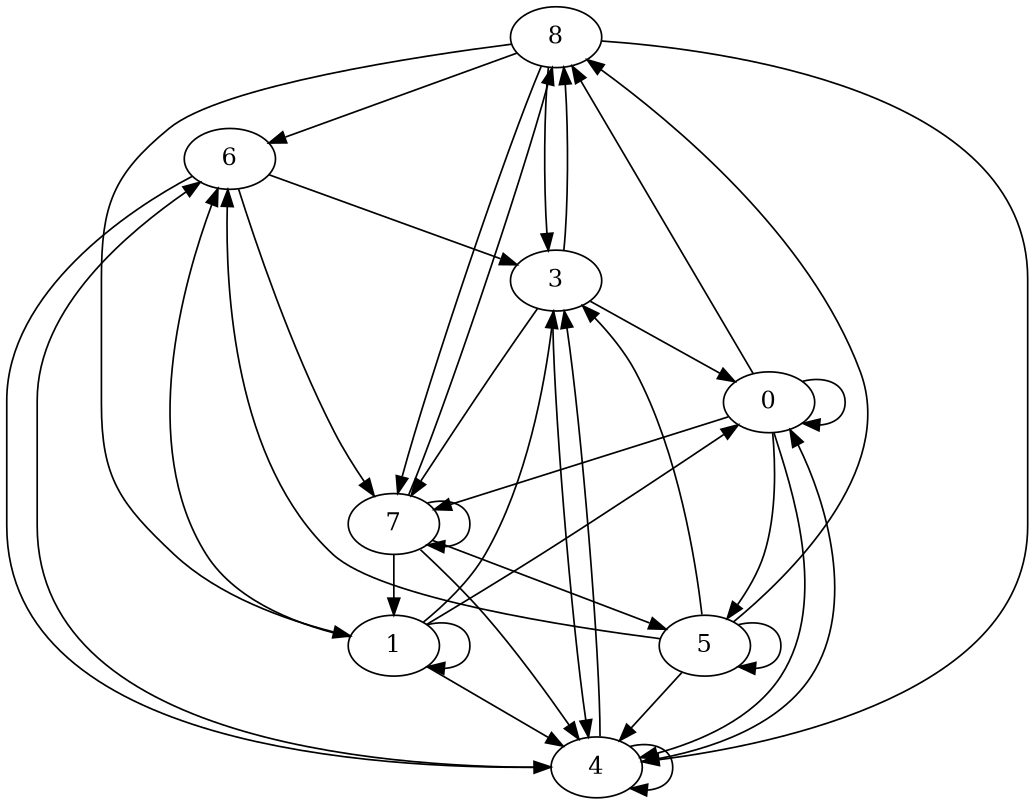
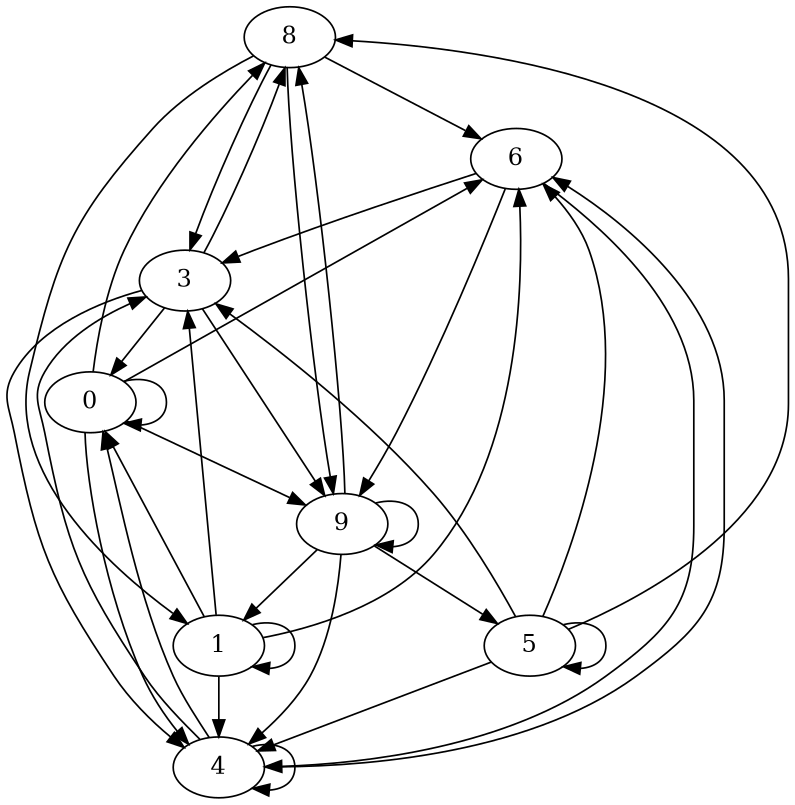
(1028, 373) -> none
(771, 523) -> (287, 290)
(394, 524) -> (342, 524)
